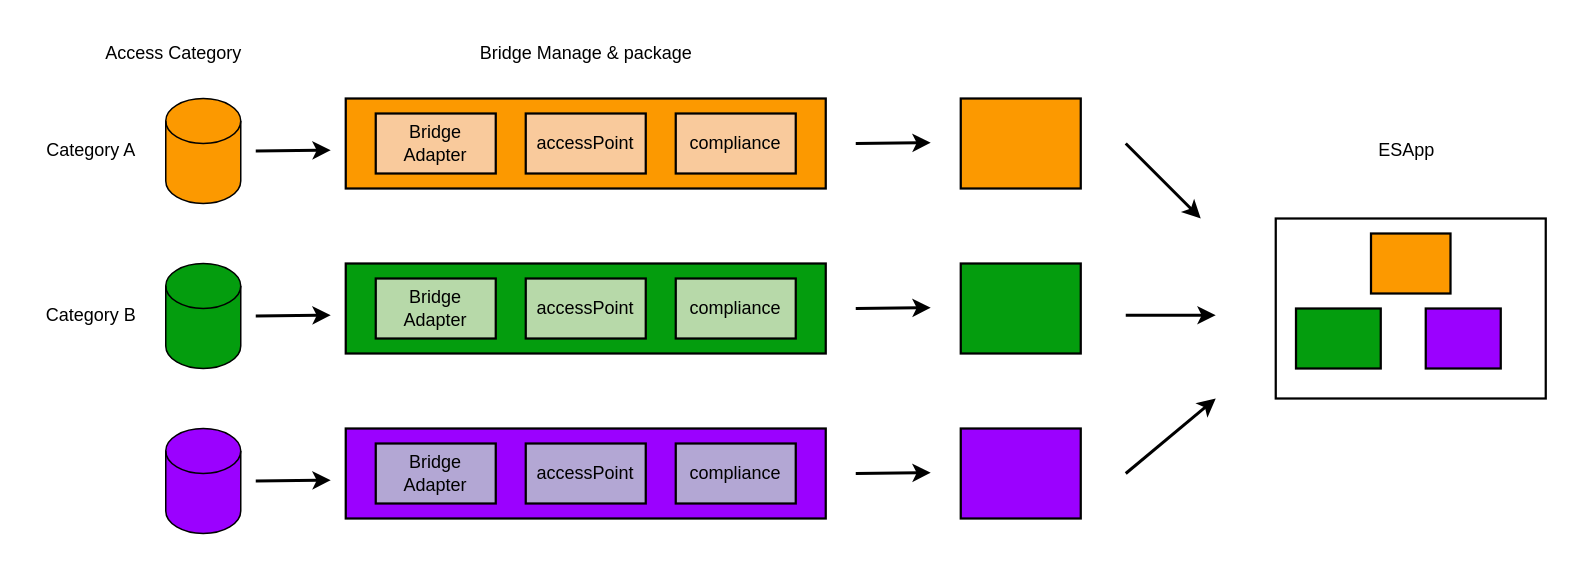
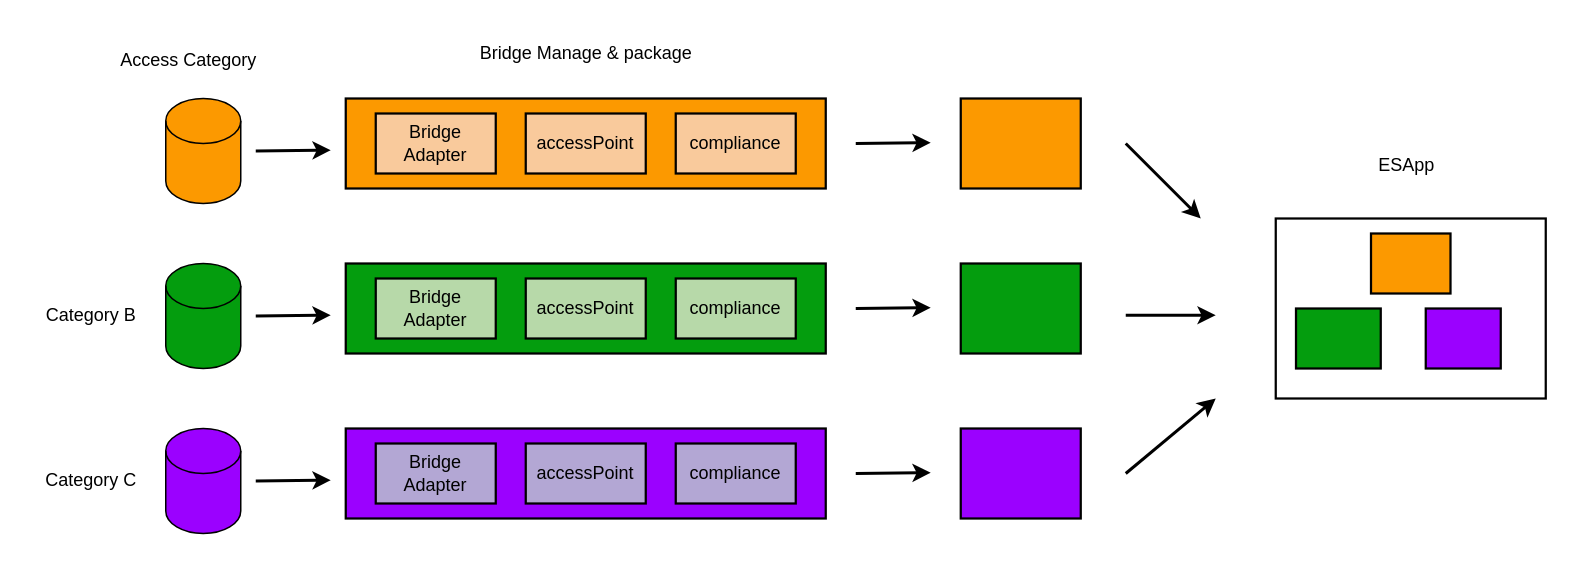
(173, 53) -> (188, 61)
(91, 151) -> none
(1406, 151) -> (1406, 166)
none -> (91, 481)
